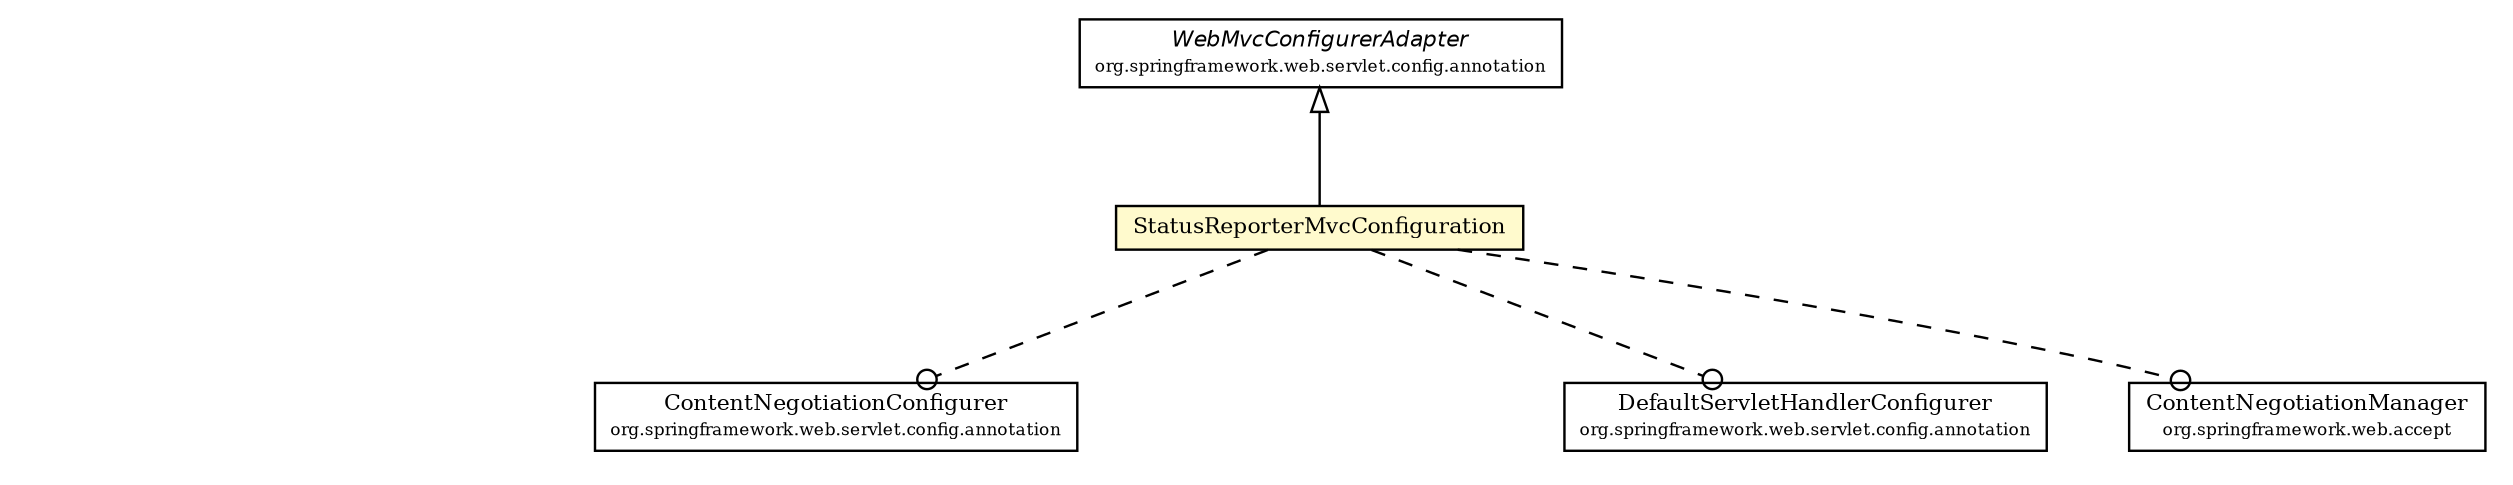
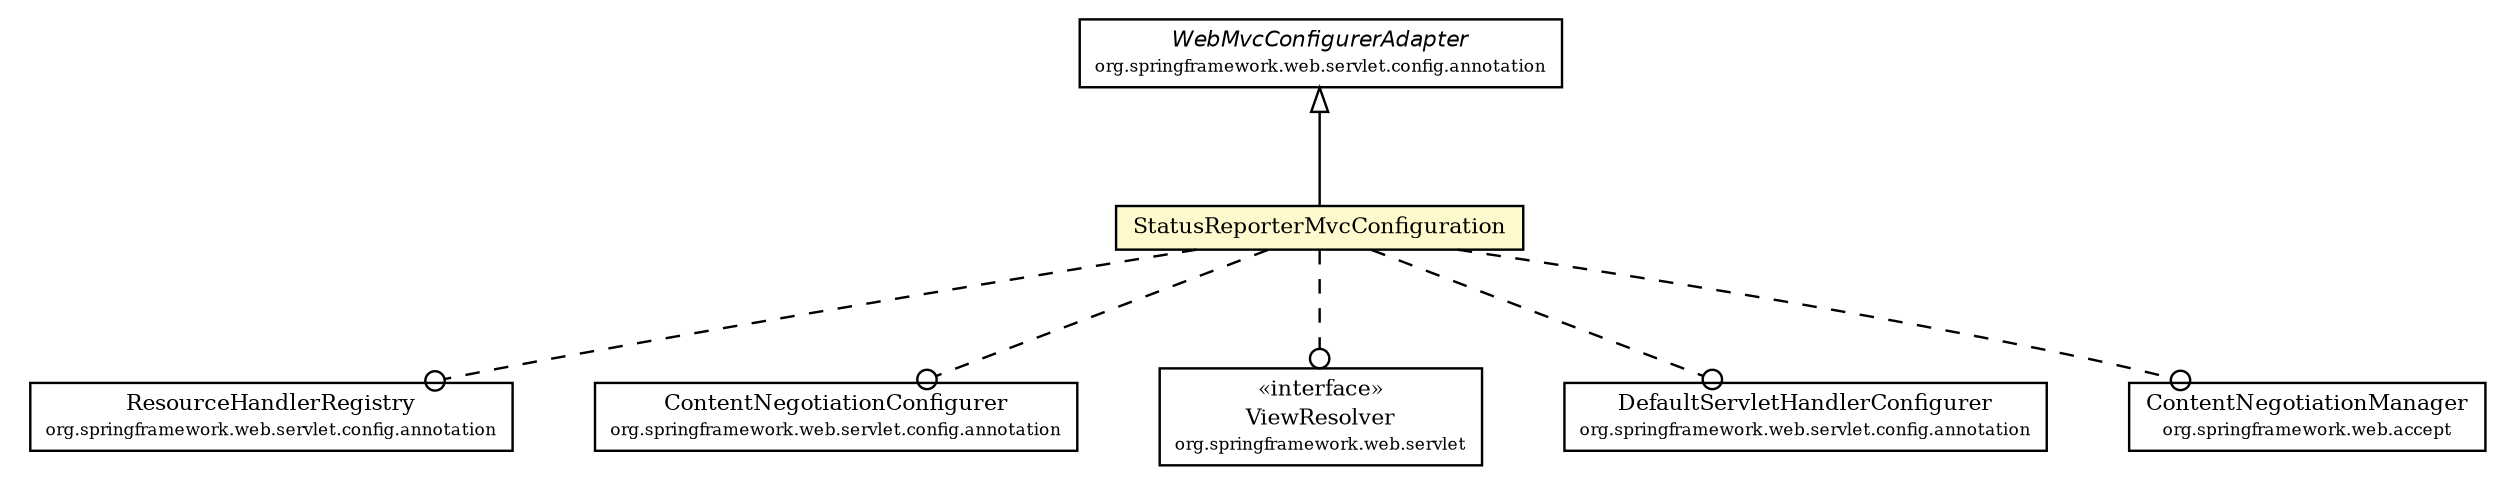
none -> (270, 417)
none -> (1320, 417)
